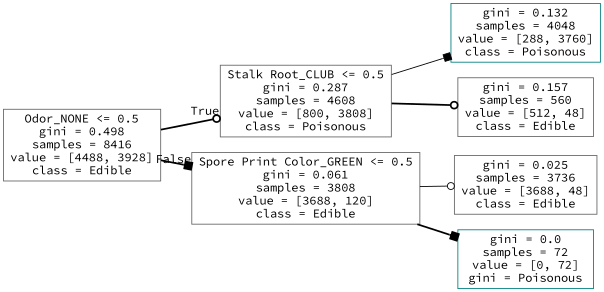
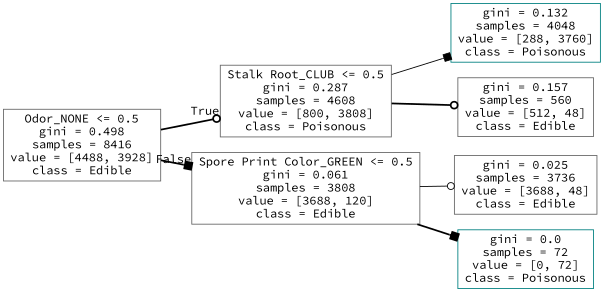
(526, 259) -> (526, 259)
